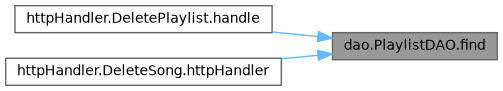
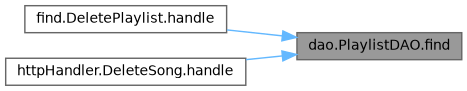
(144, 19) -> (126, 19)
(144, 72) -> (126, 72)
